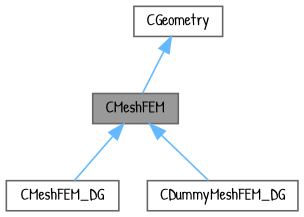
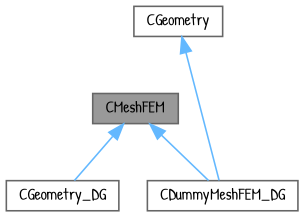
(153, 72) -> (203, 117)
(63, 196) -> (63, 196)
